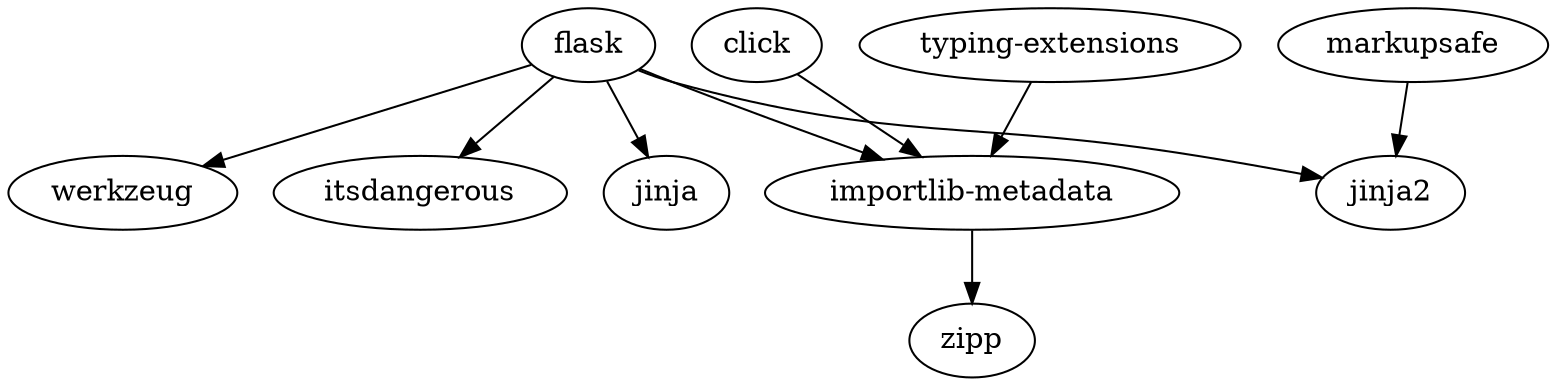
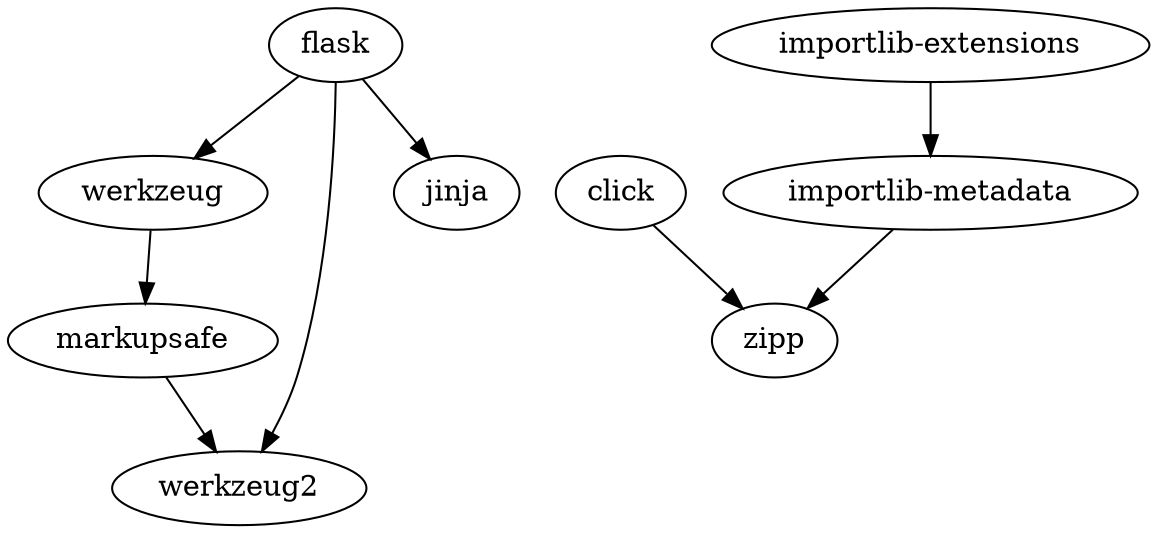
(1050, 45) -> (931, 45)
(842, 104) -> (690, 260)
(768, 118) -> none
(420, 193) -> none
(1391, 193) -> (239, 488)
none -> (149, 257)
